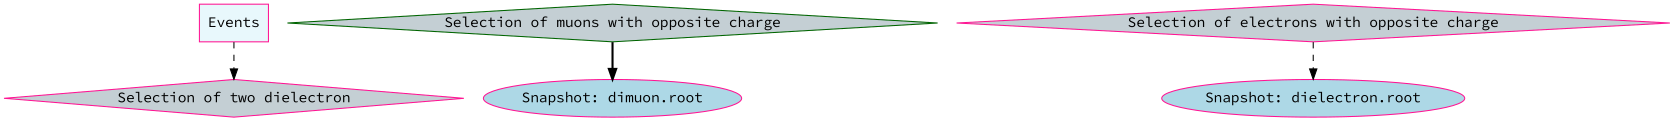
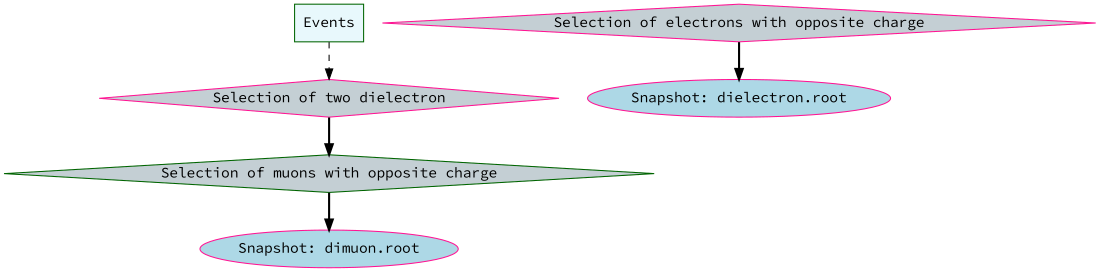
(234, 23) -> (329, 23)
(1313, 56) -> (739, 56)
none -> (329, 131)
